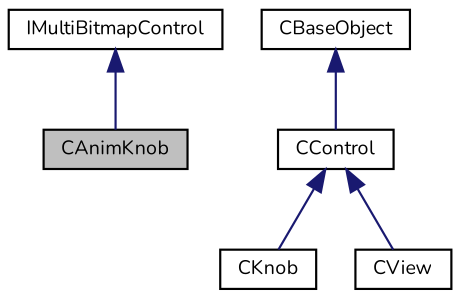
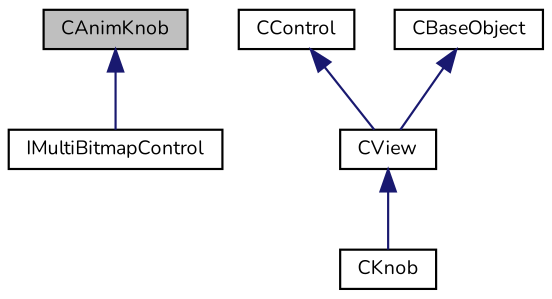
(116, 101) -> (116, 101)
(336, 101) -> (422, 99)
(296, 219) -> (388, 221)
